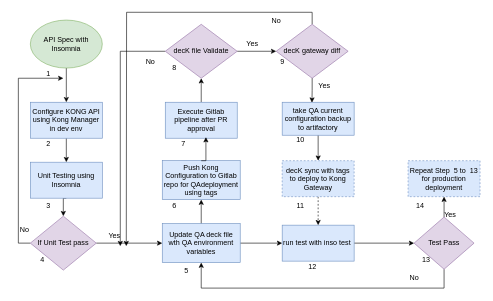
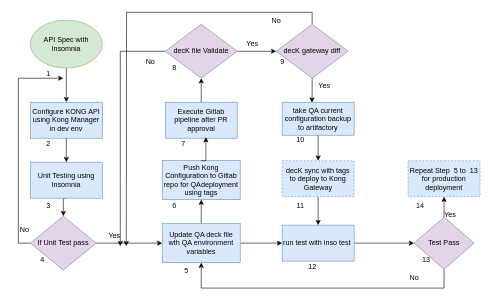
(318, 209) -> (318, 209)
